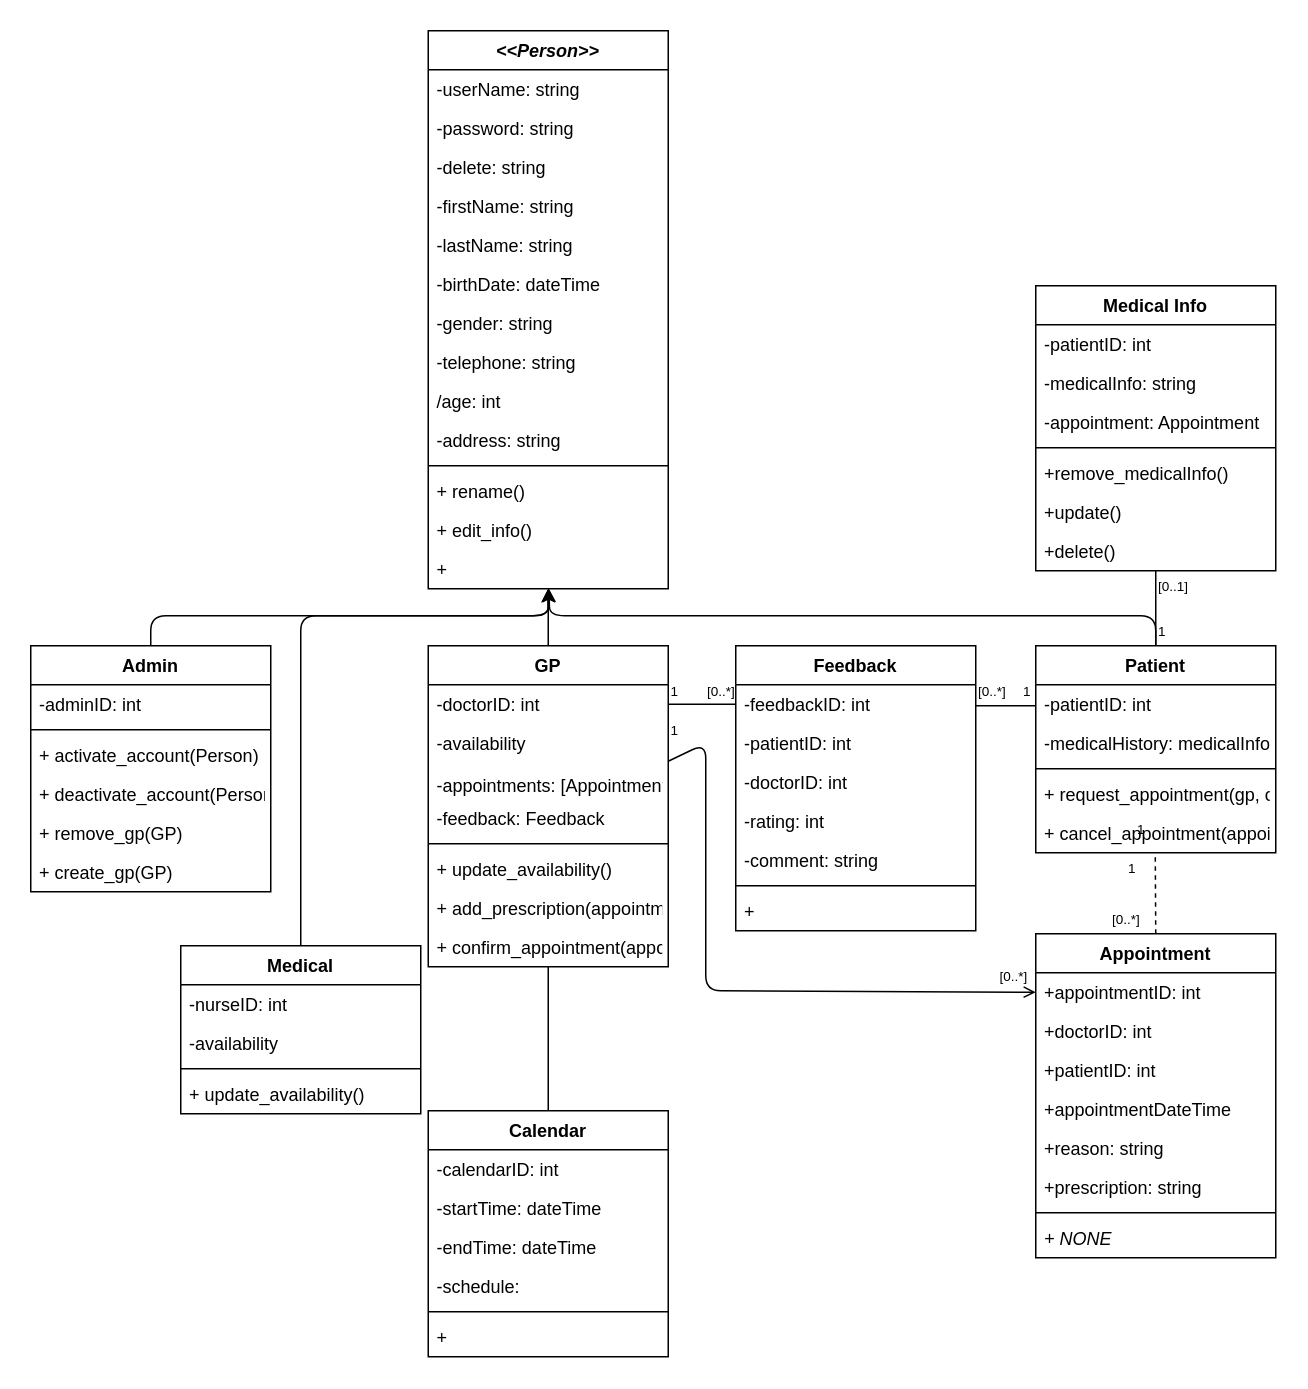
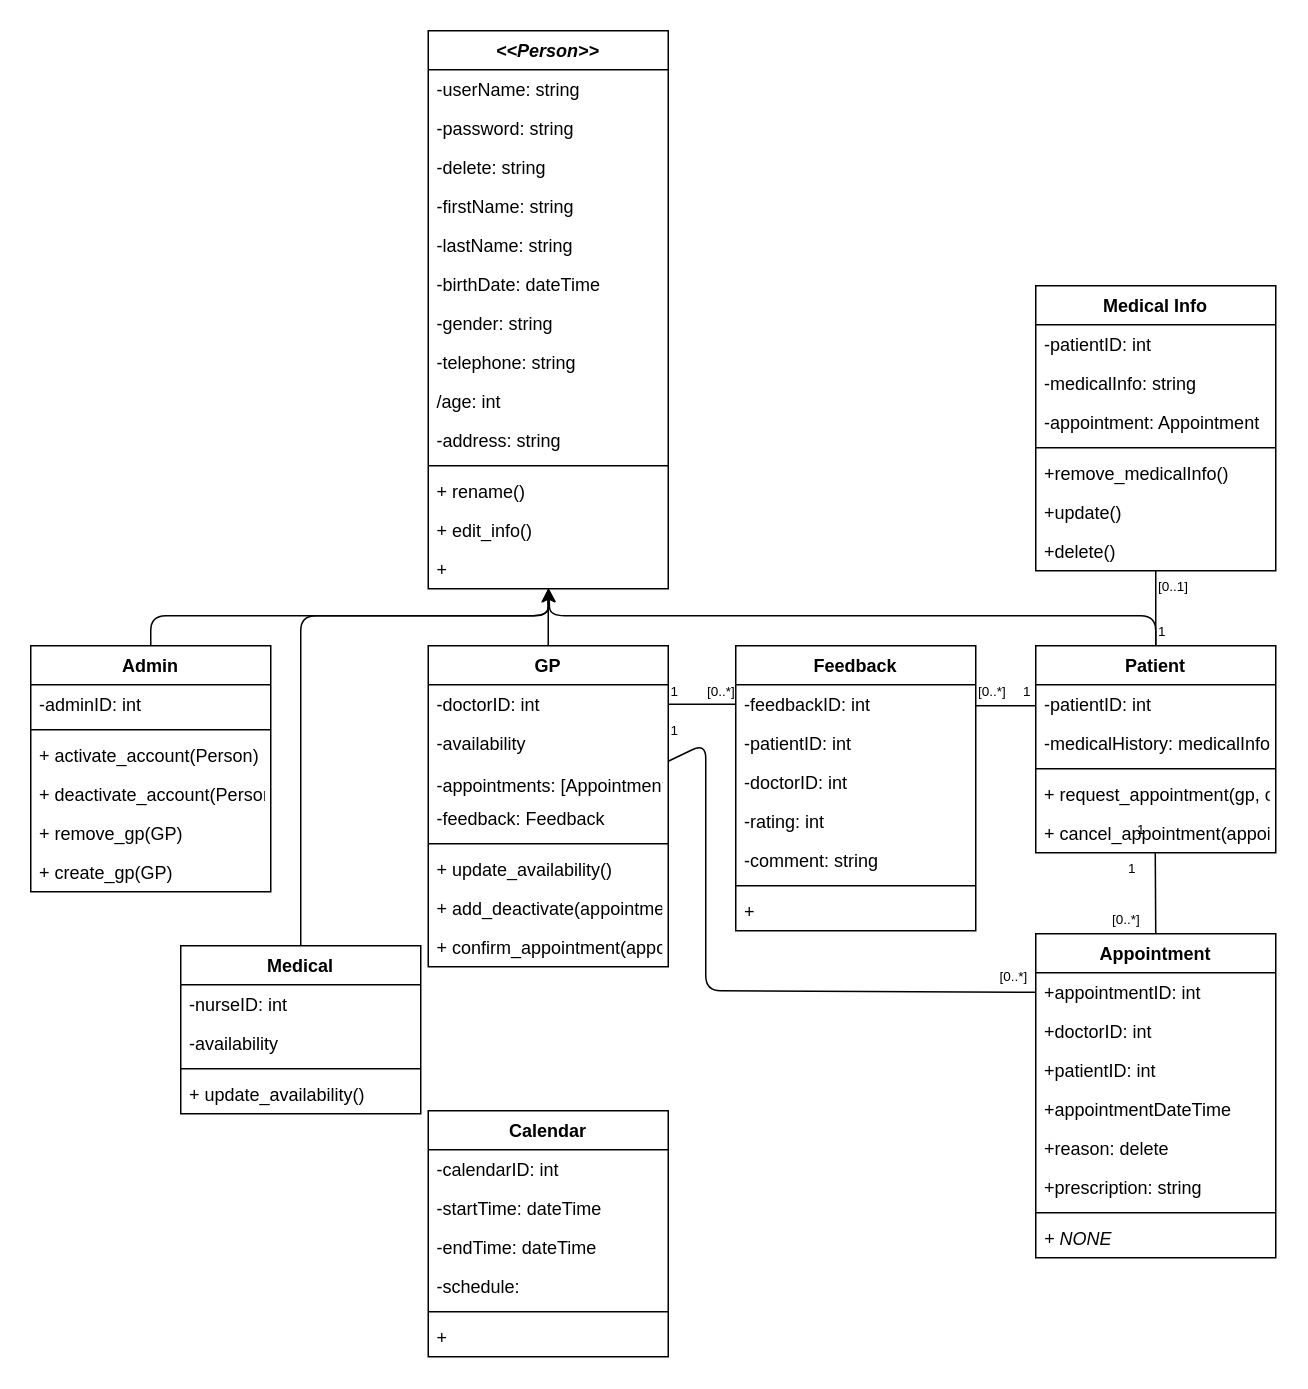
(1156, 892) -> (1156, 892)
(583, 909) -> (576, 909)
(1029, 992) -> (1029, 992)
(548, 1040) -> none
(1113, 1149) -> (1113, 1149)
